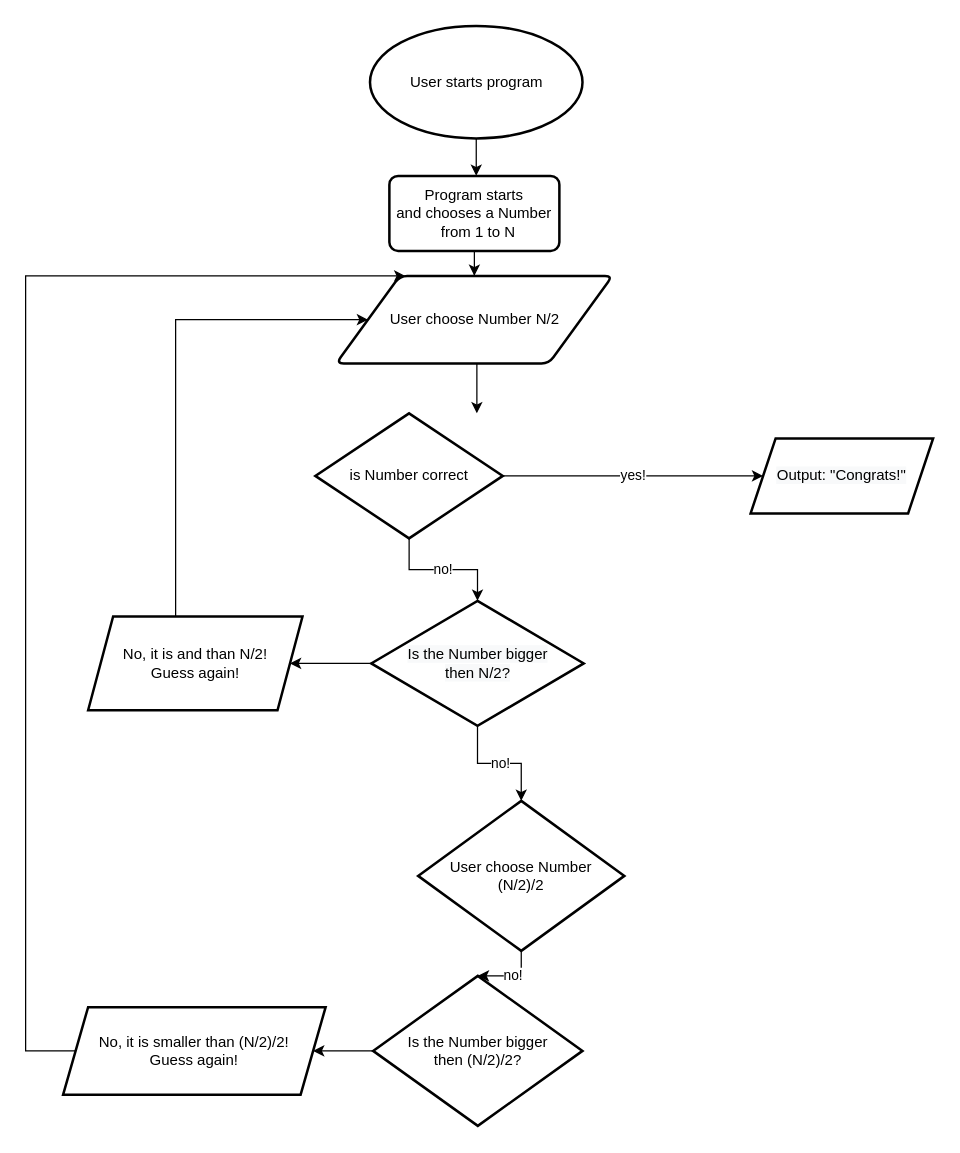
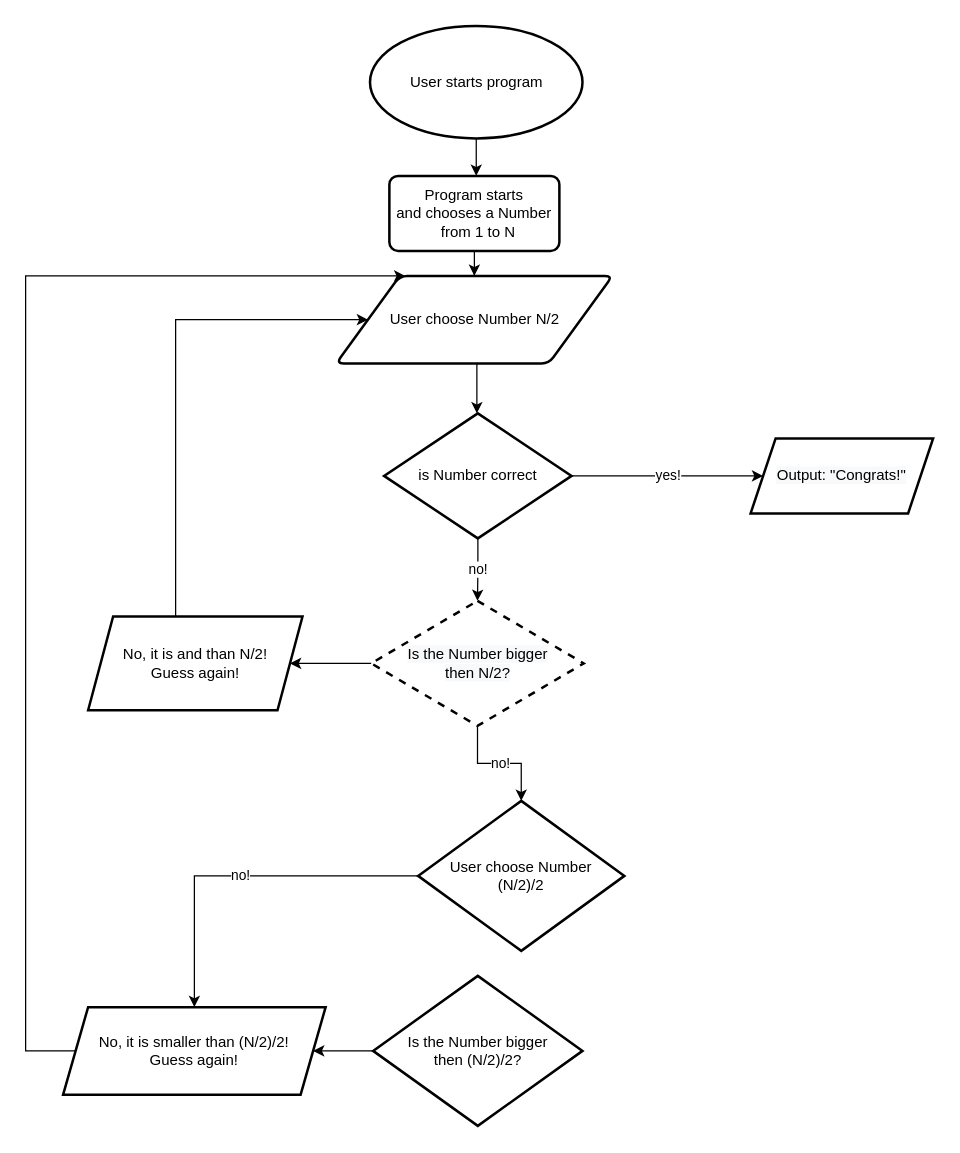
(409, 476) -> (478, 476)
(478, 663) -> (478, 663)
(516, 976) -> (245, 876)
